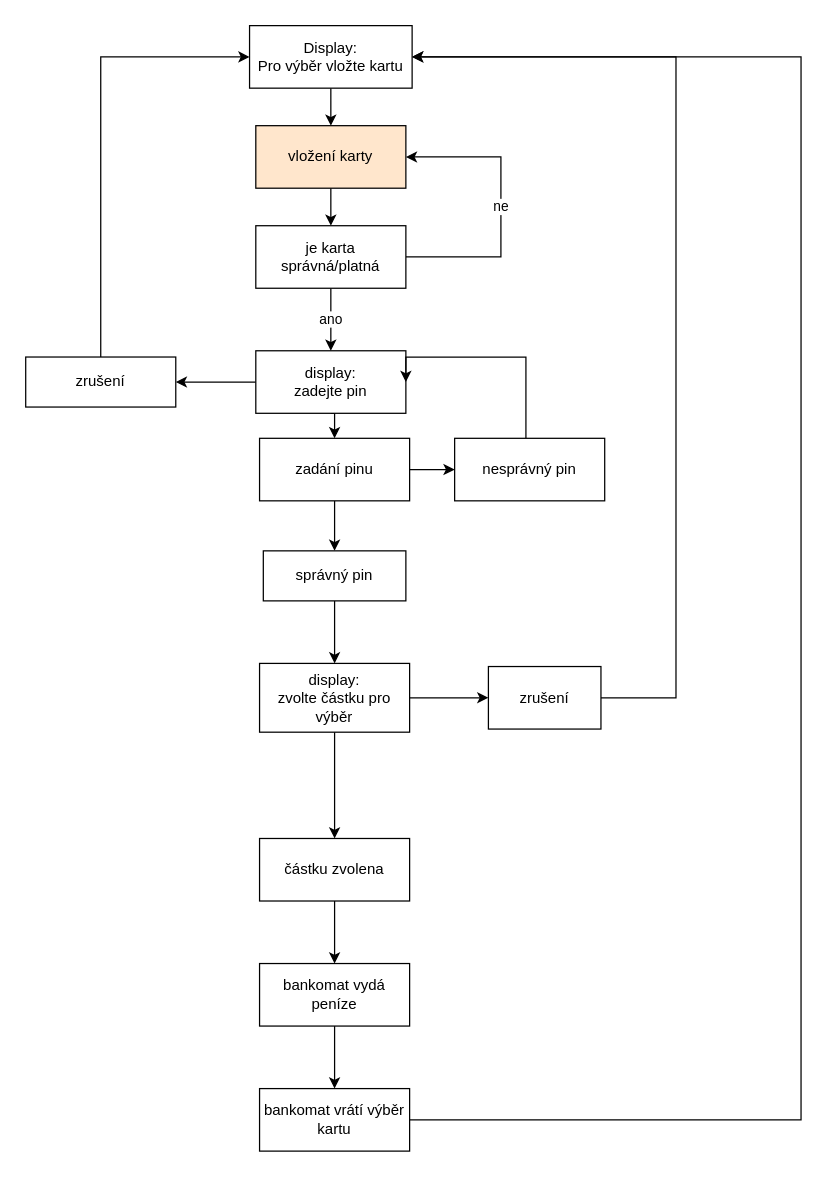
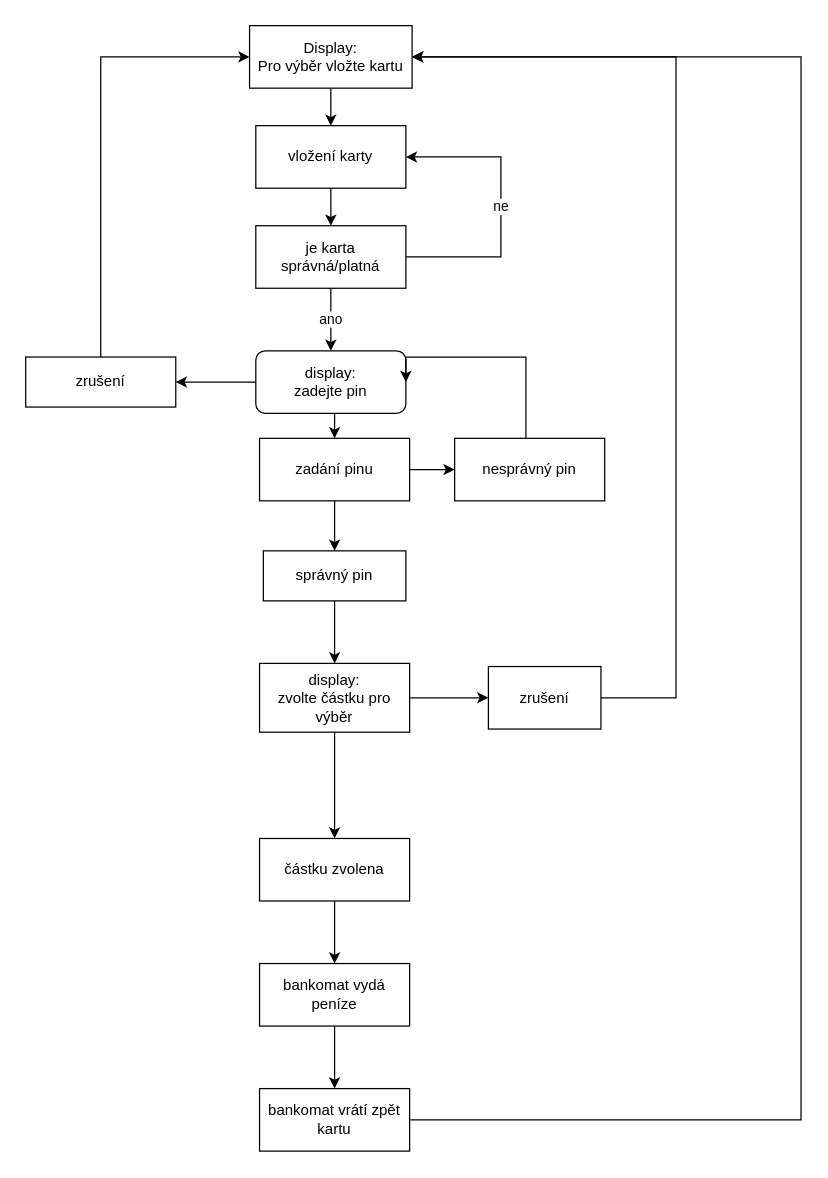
(331, 157) -> (331, 157)
(331, 382) -> (331, 382)
(334, 1119) -> (334, 1119)
